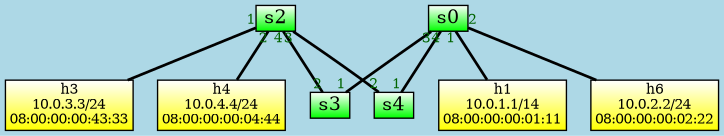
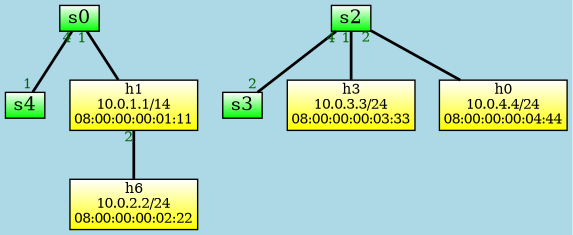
(532, 54) -> (134, 155)
(336, 61) -> none
(388, 62) -> none
(69, 105) -> (351, 105)
(221, 105) -> (503, 105)
